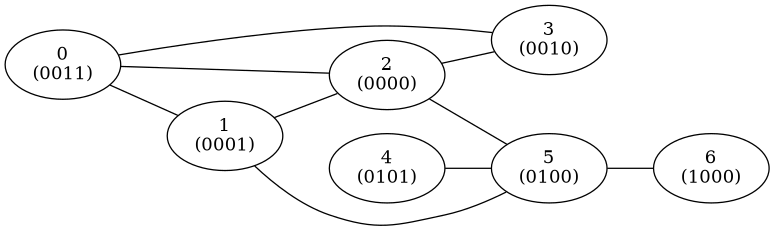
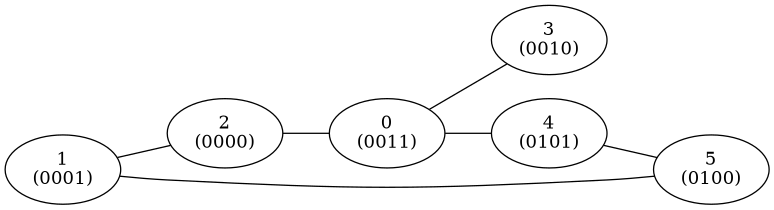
(468, 58) -> none
(144, 100) -> (468, 133)
(468, 122) -> none
(711, 168) -> none
